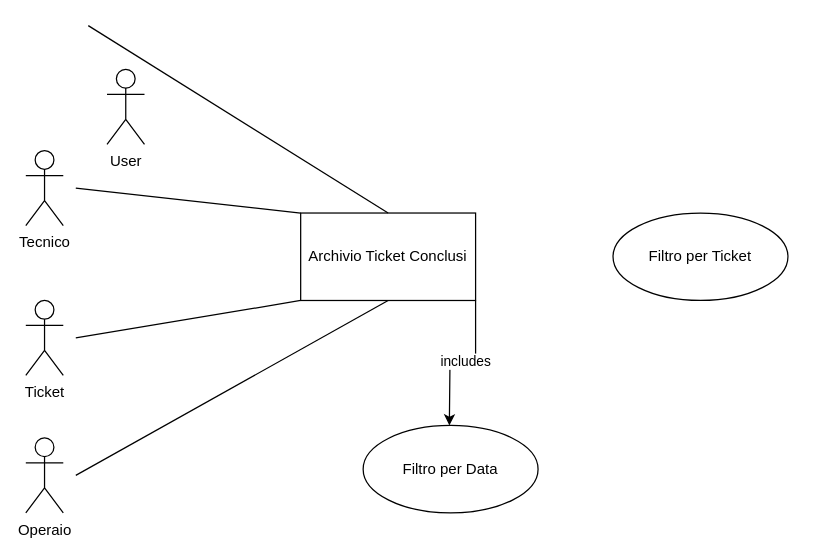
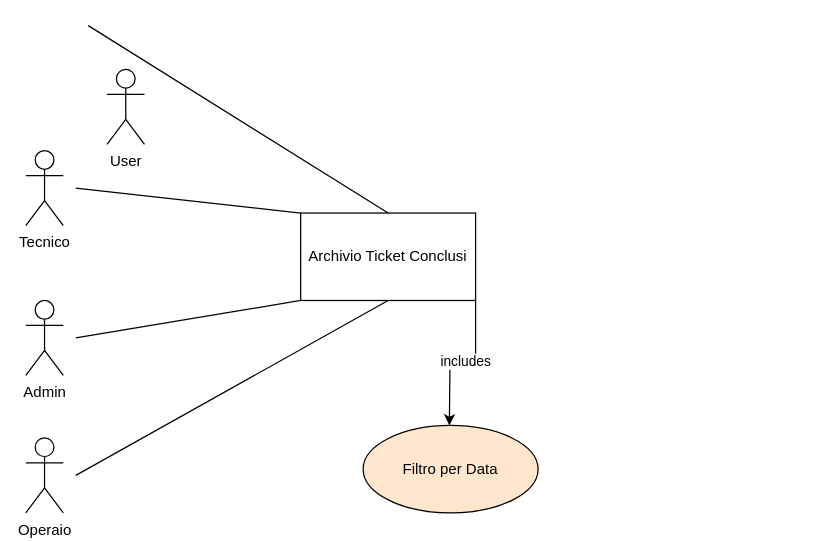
(701, 257) -> none
(45, 393) -> (45, 393)
(451, 469) -> (451, 469)
